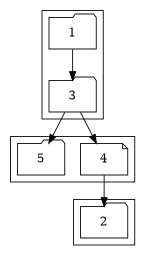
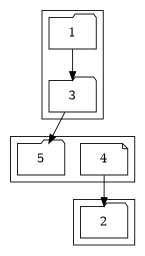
(87, 124) -> none
